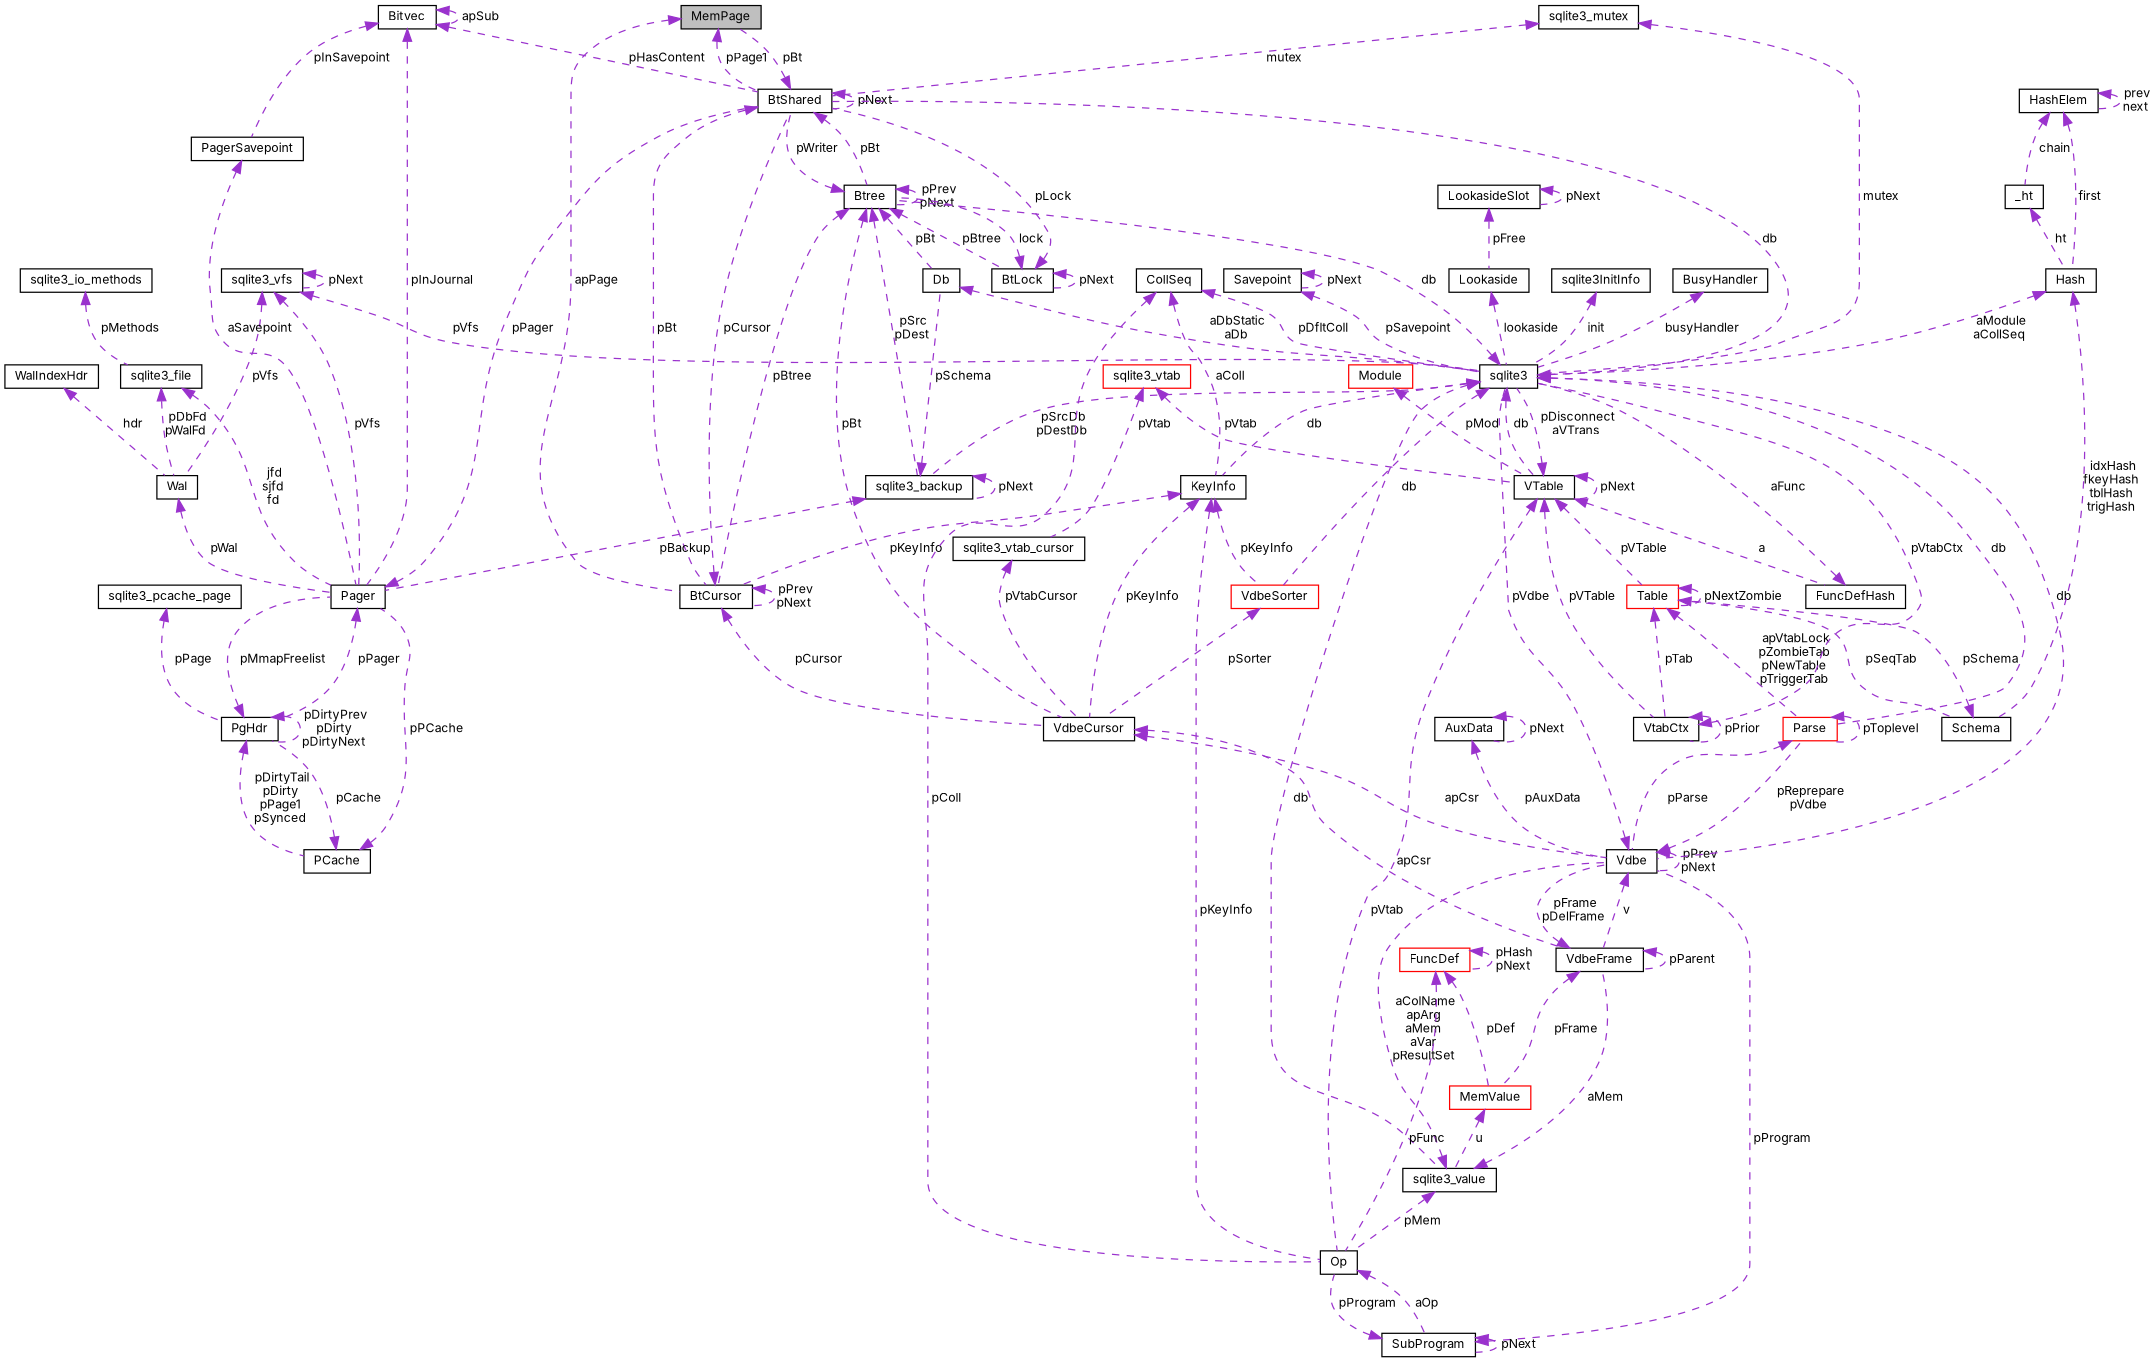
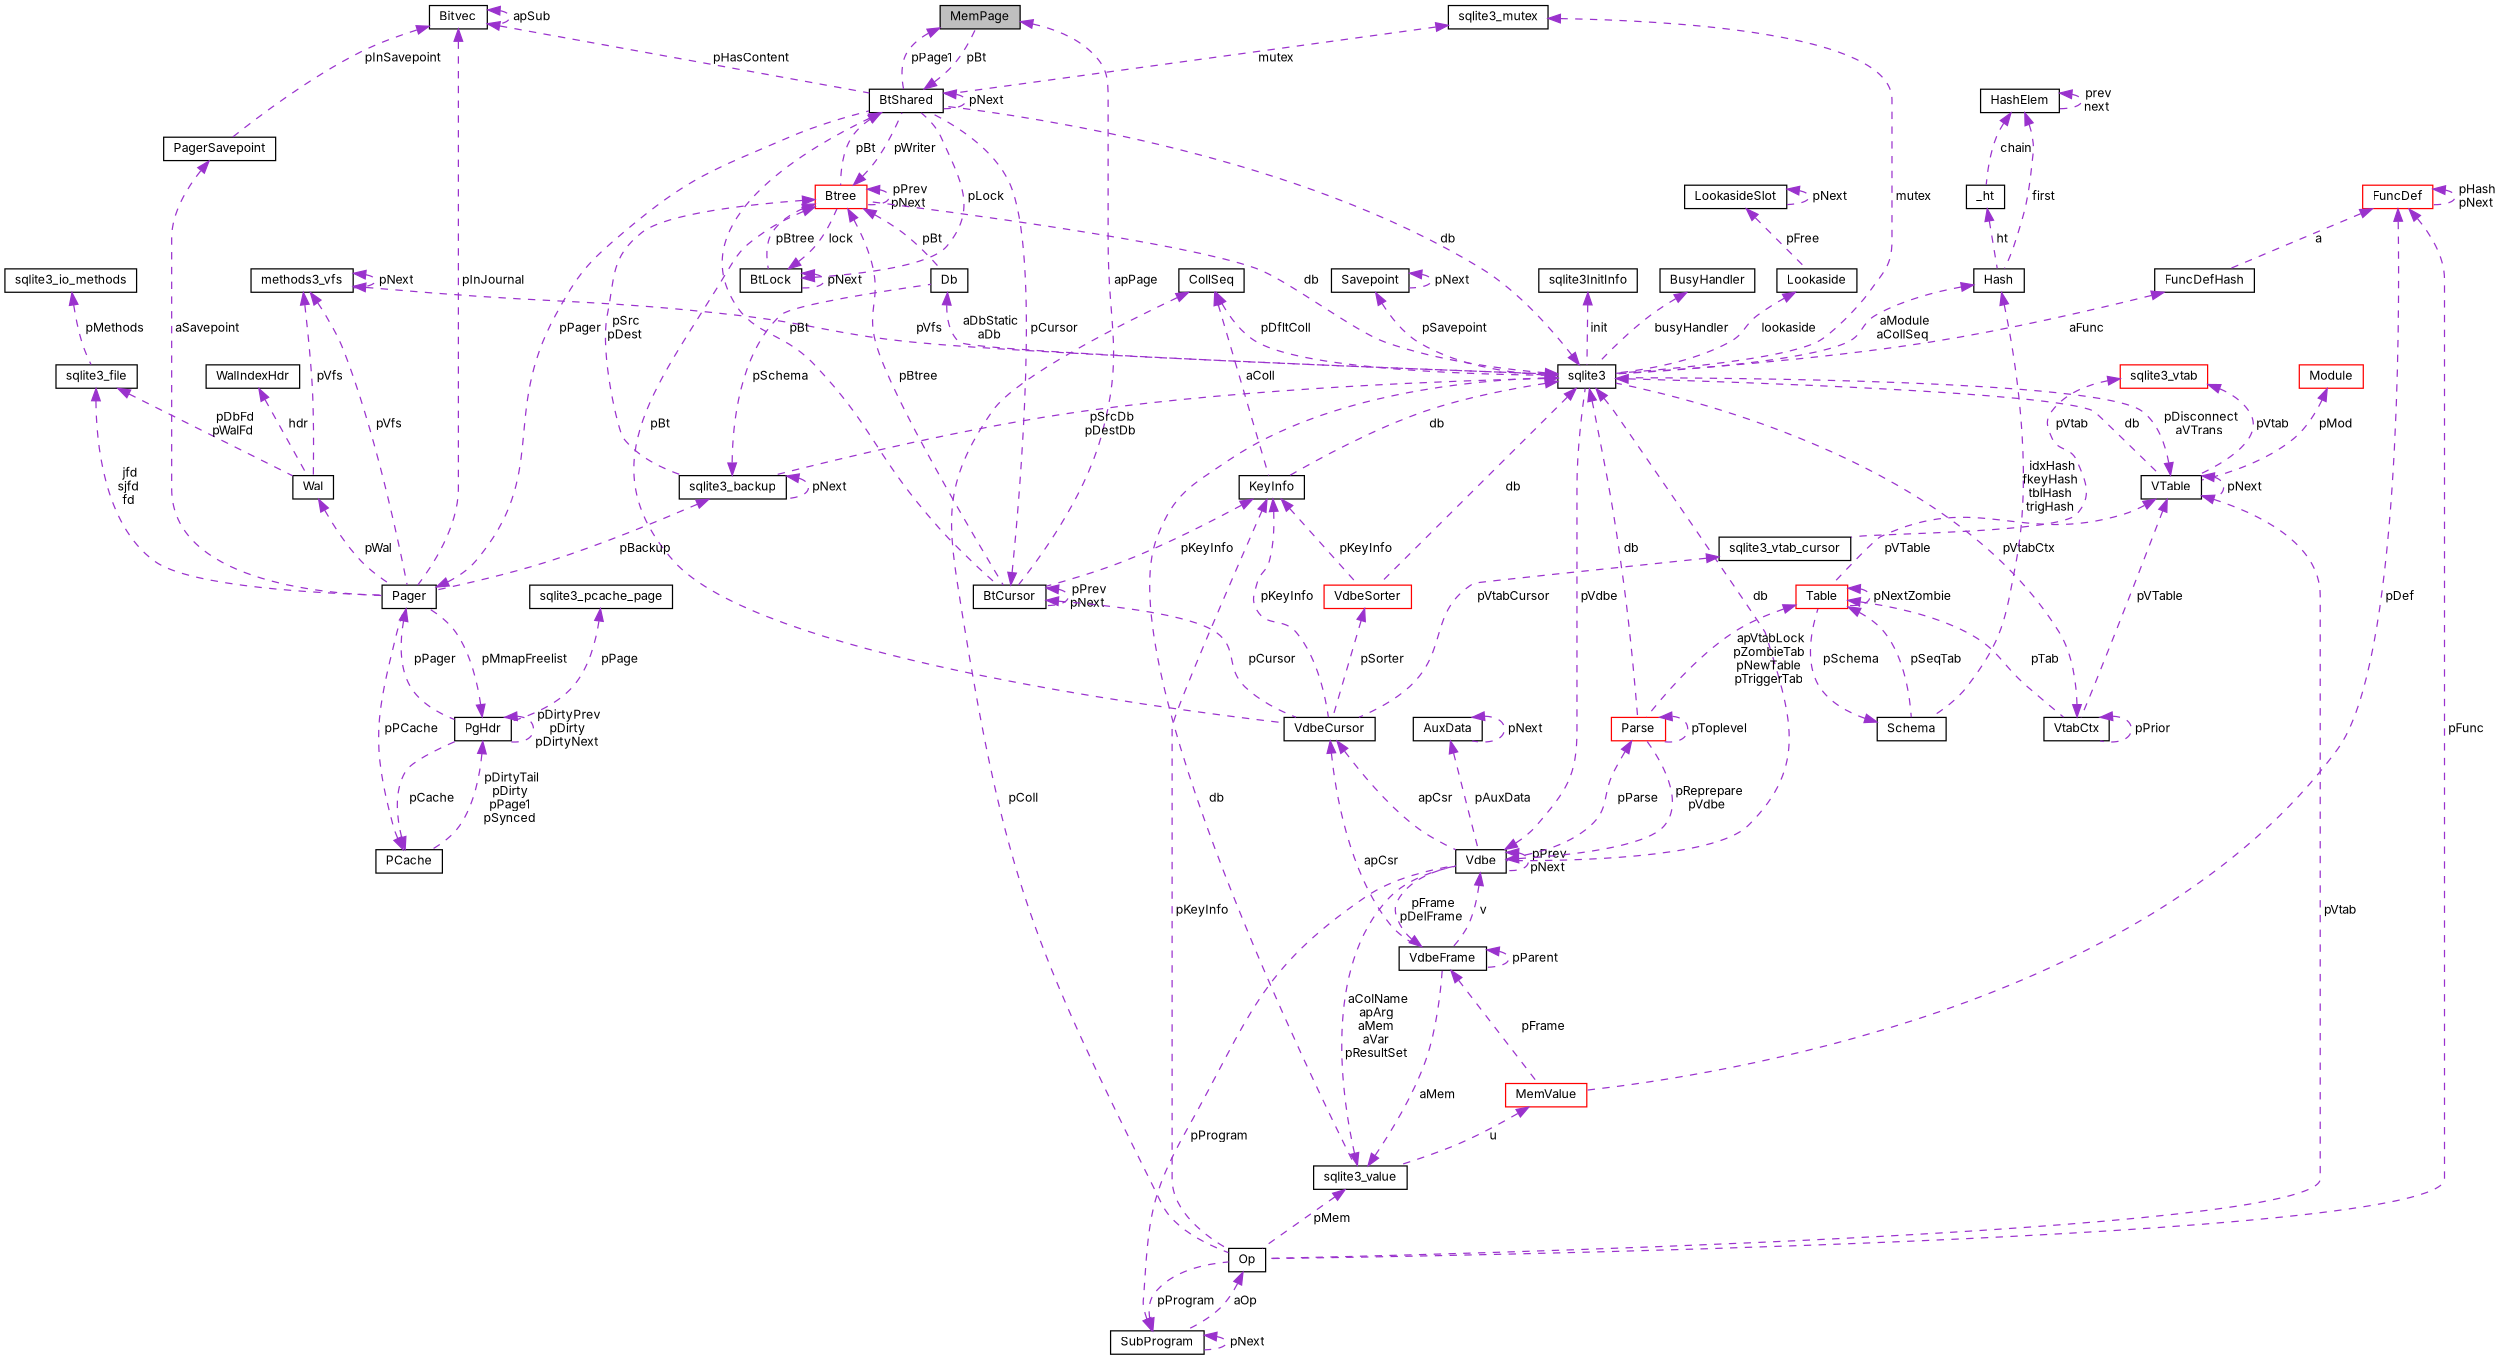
(870, 197) -> (841, 197)
(262, 281) -> (302, 281)
(1706, 544) -> (2295, 241)
